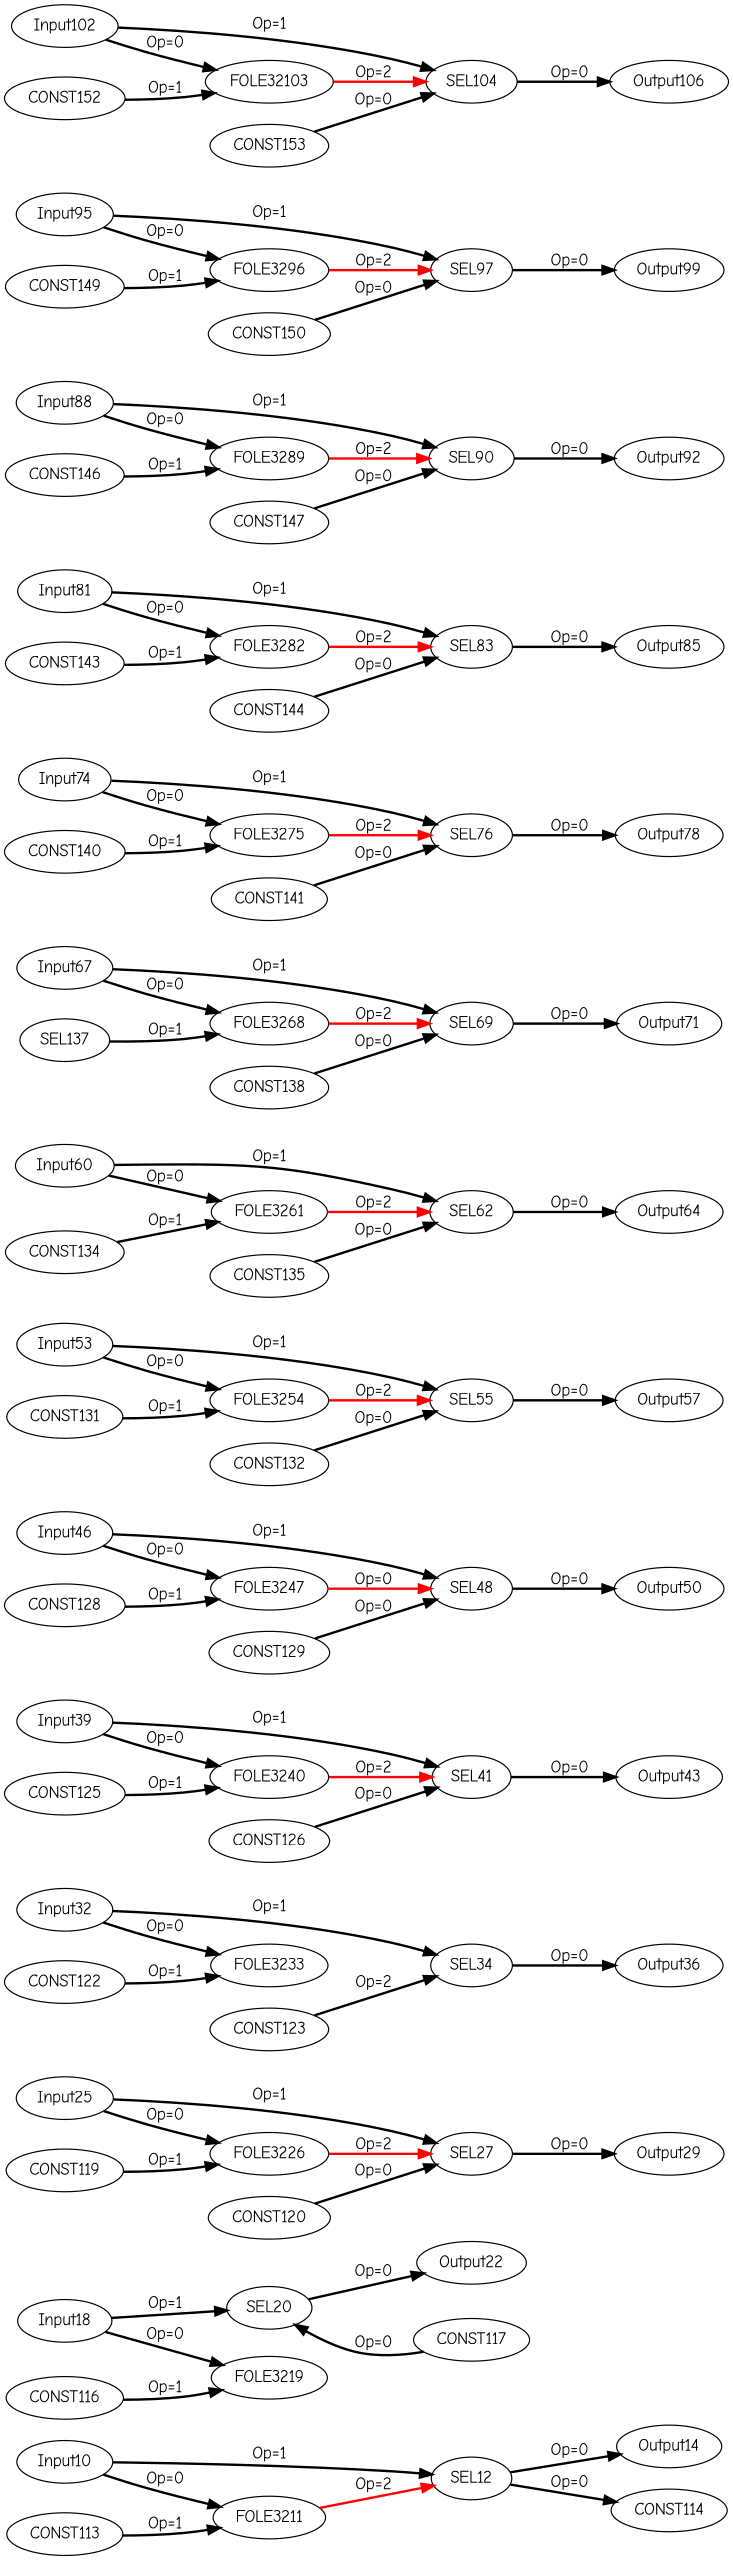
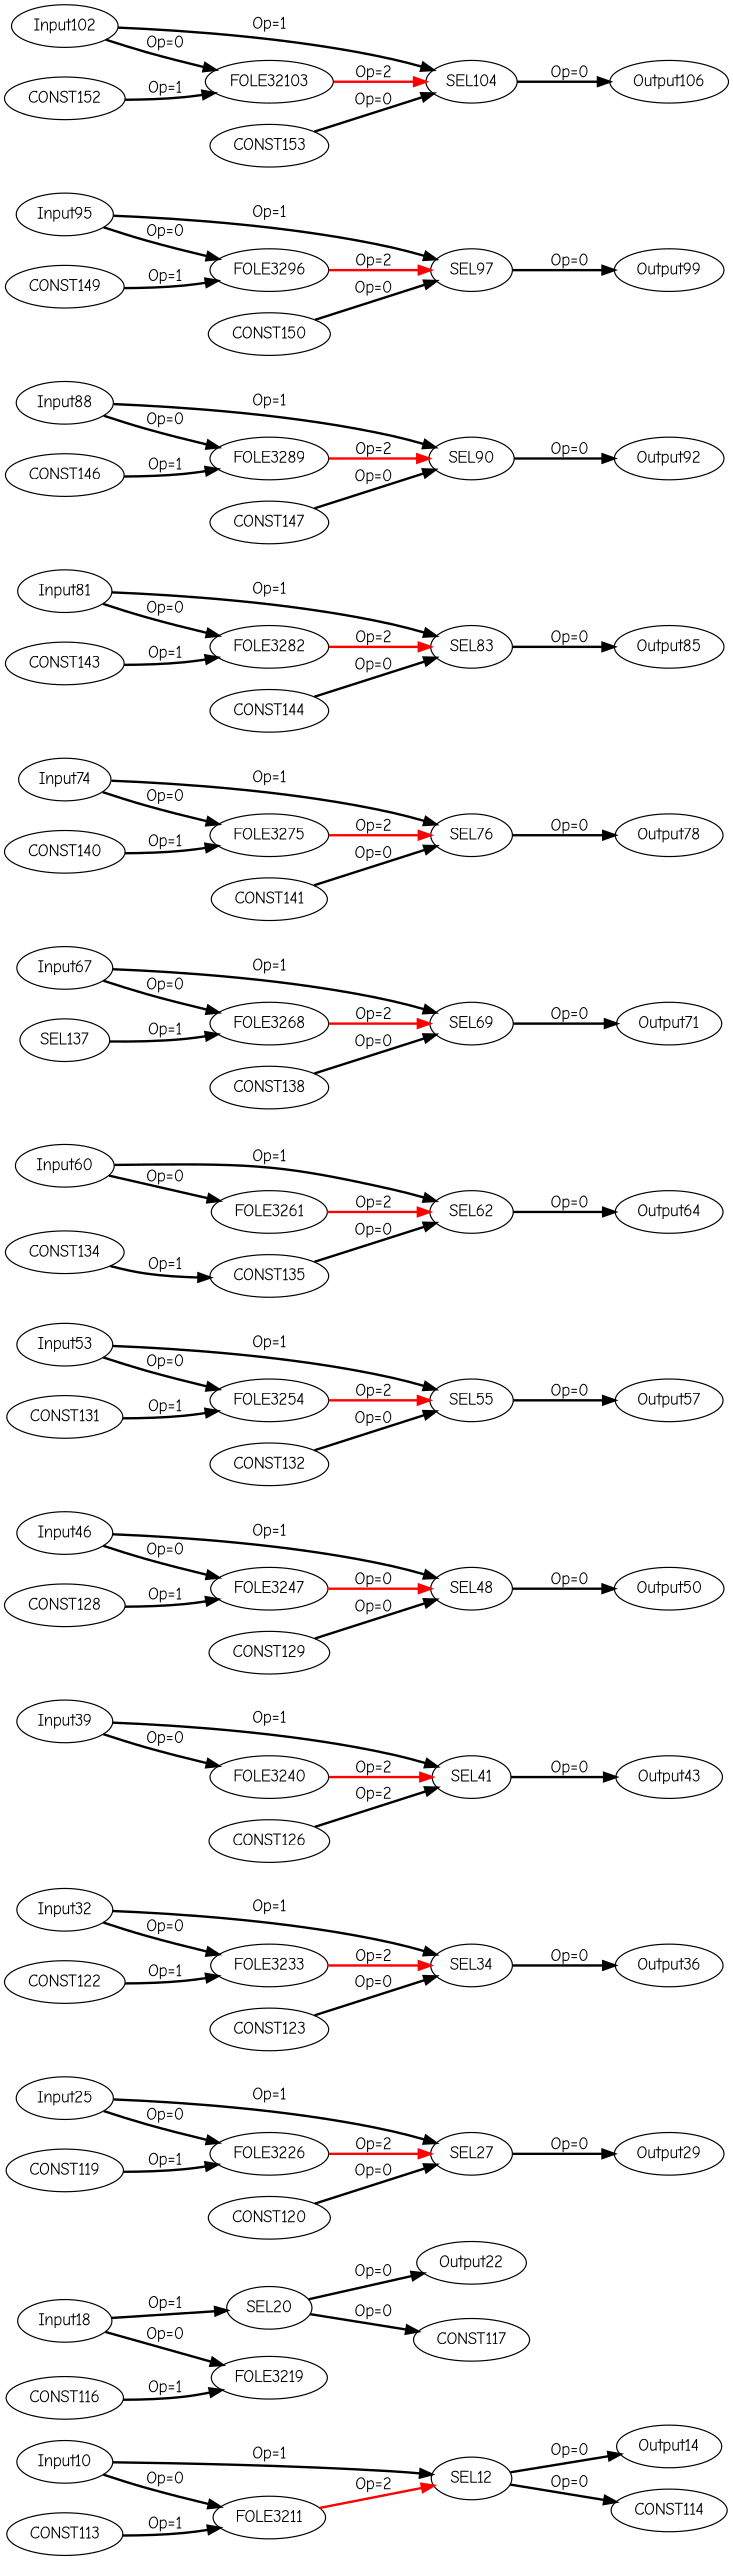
(162, 1233) -> (154, 1275)
(65, 1794) -> none
(374, 1794) -> (374, 1794)
none -> (373, 1965)
(374, 1983) -> (374, 1983)
(363, 2353) -> (358, 2322)
